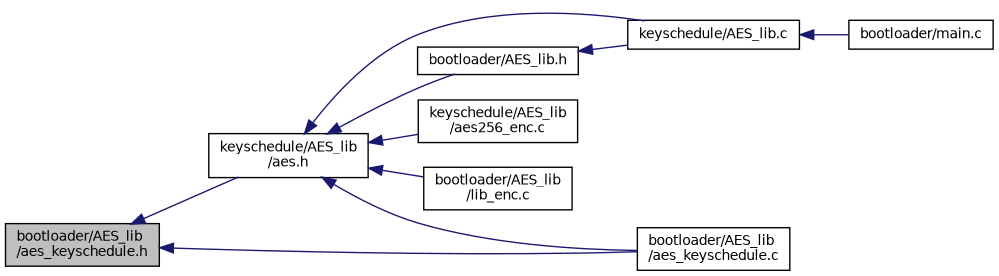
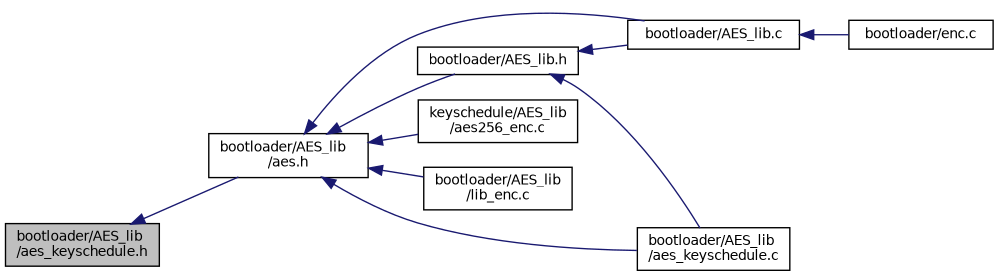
(714, 35) -> (714, 35)
(921, 35) -> (921, 35)
(288, 156) -> (288, 156)
(405, 253) -> (640, 146)
